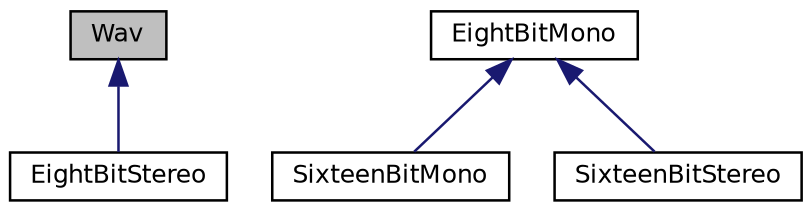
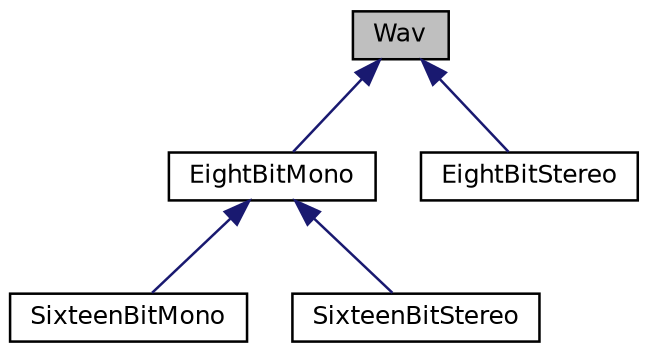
none -> (328, 115)
